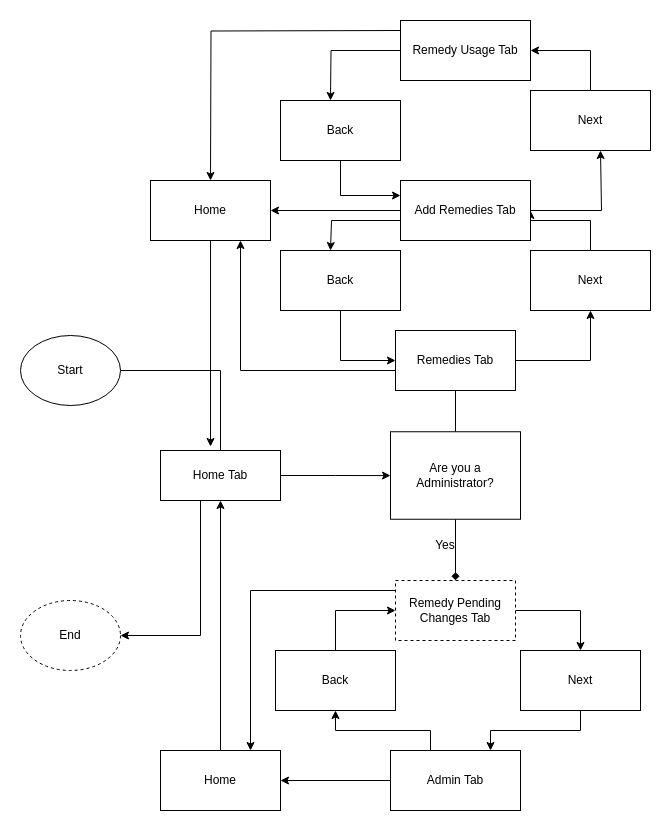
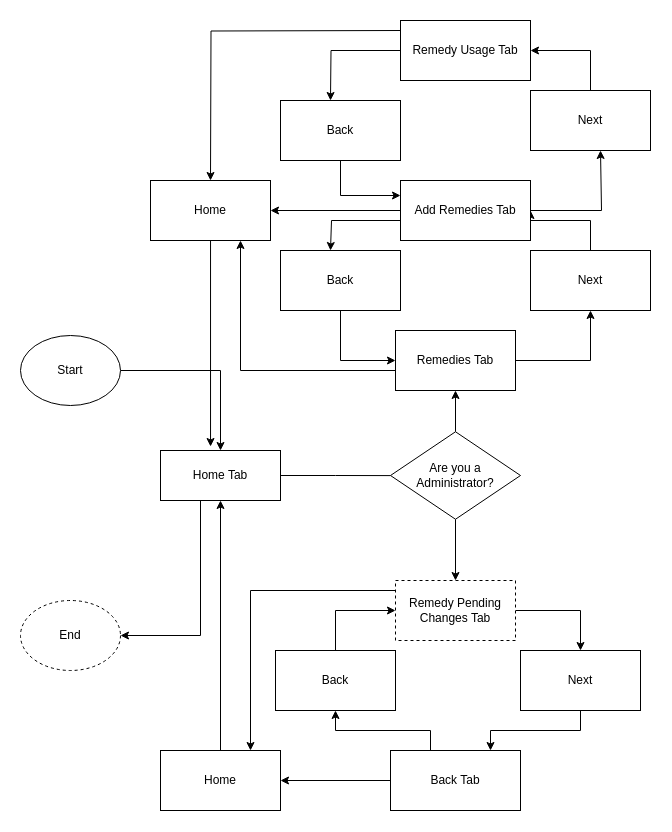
(456, 396) -> (456, 399)
(221, 445) -> (221, 442)
(382, 476) -> (385, 476)
(456, 476) -> (456, 476)
(446, 546) -> none
(456, 571) -> (456, 572)
(456, 781) -> (456, 781)
